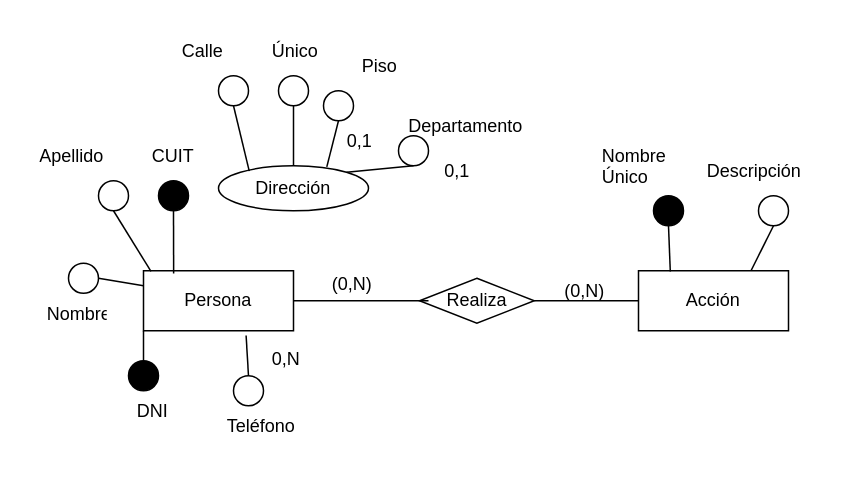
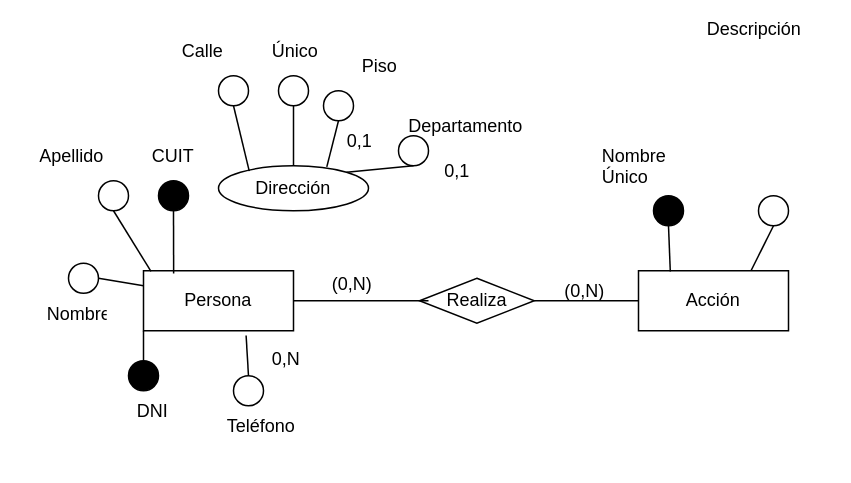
(758, 173) -> (758, 31)
